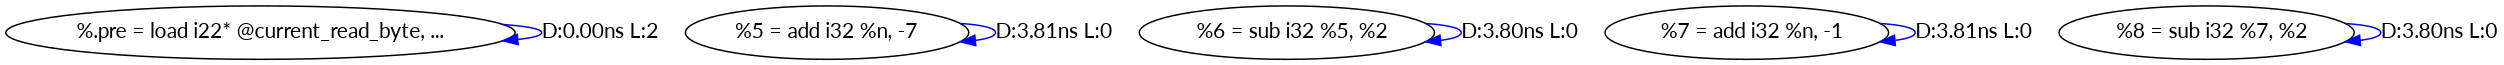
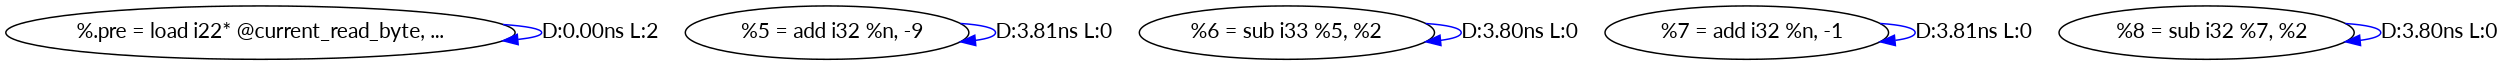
(827, 33) -> (827, 33)
(1287, 33) -> (1287, 33)
